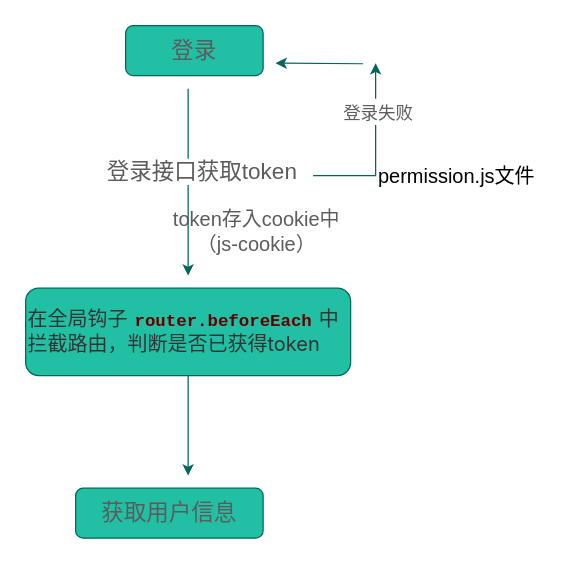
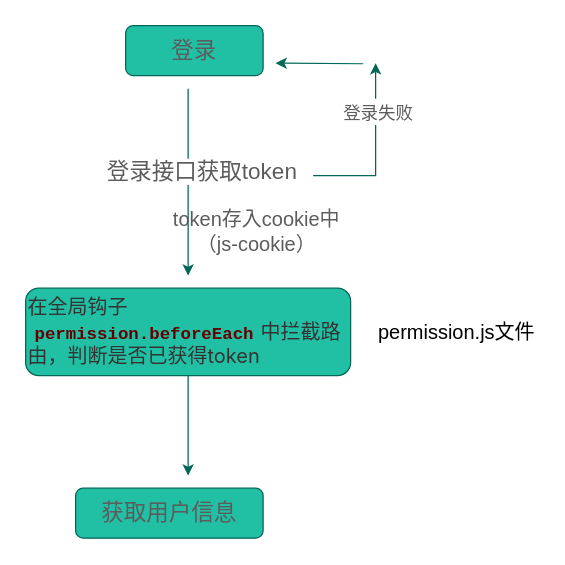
(457, 176) -> (457, 332)
(189, 332) -> (189, 332)
